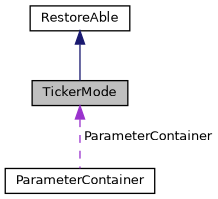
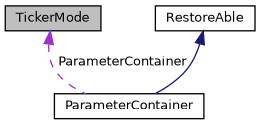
(80, 62) -> (183, 73)
